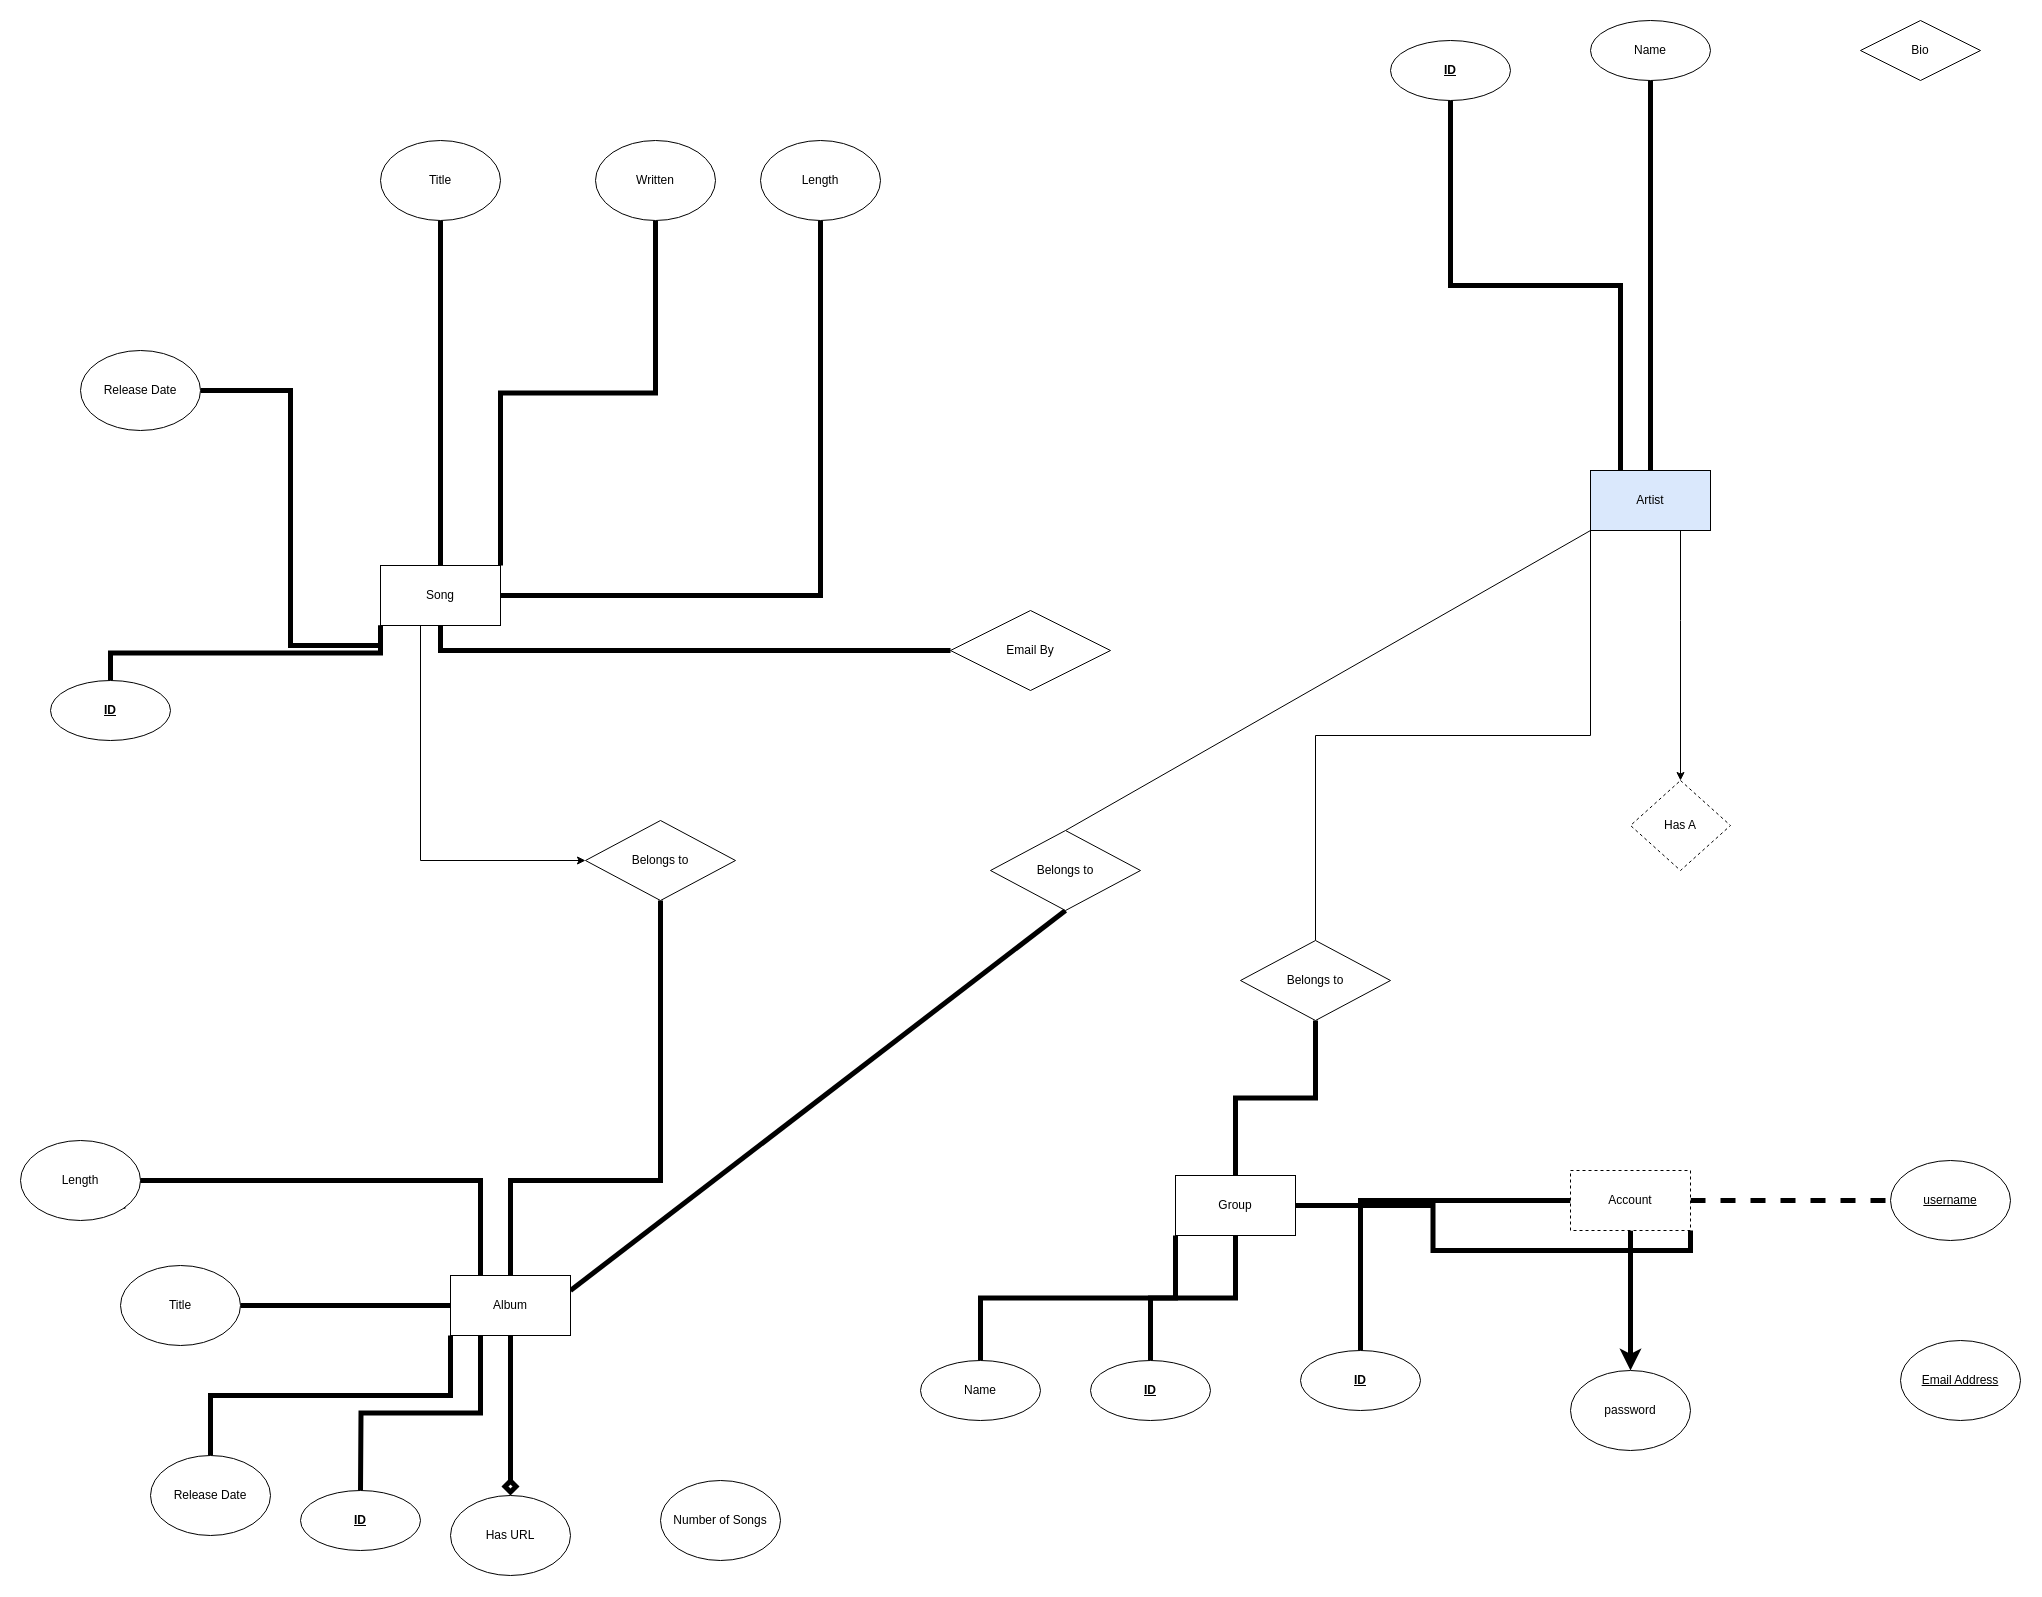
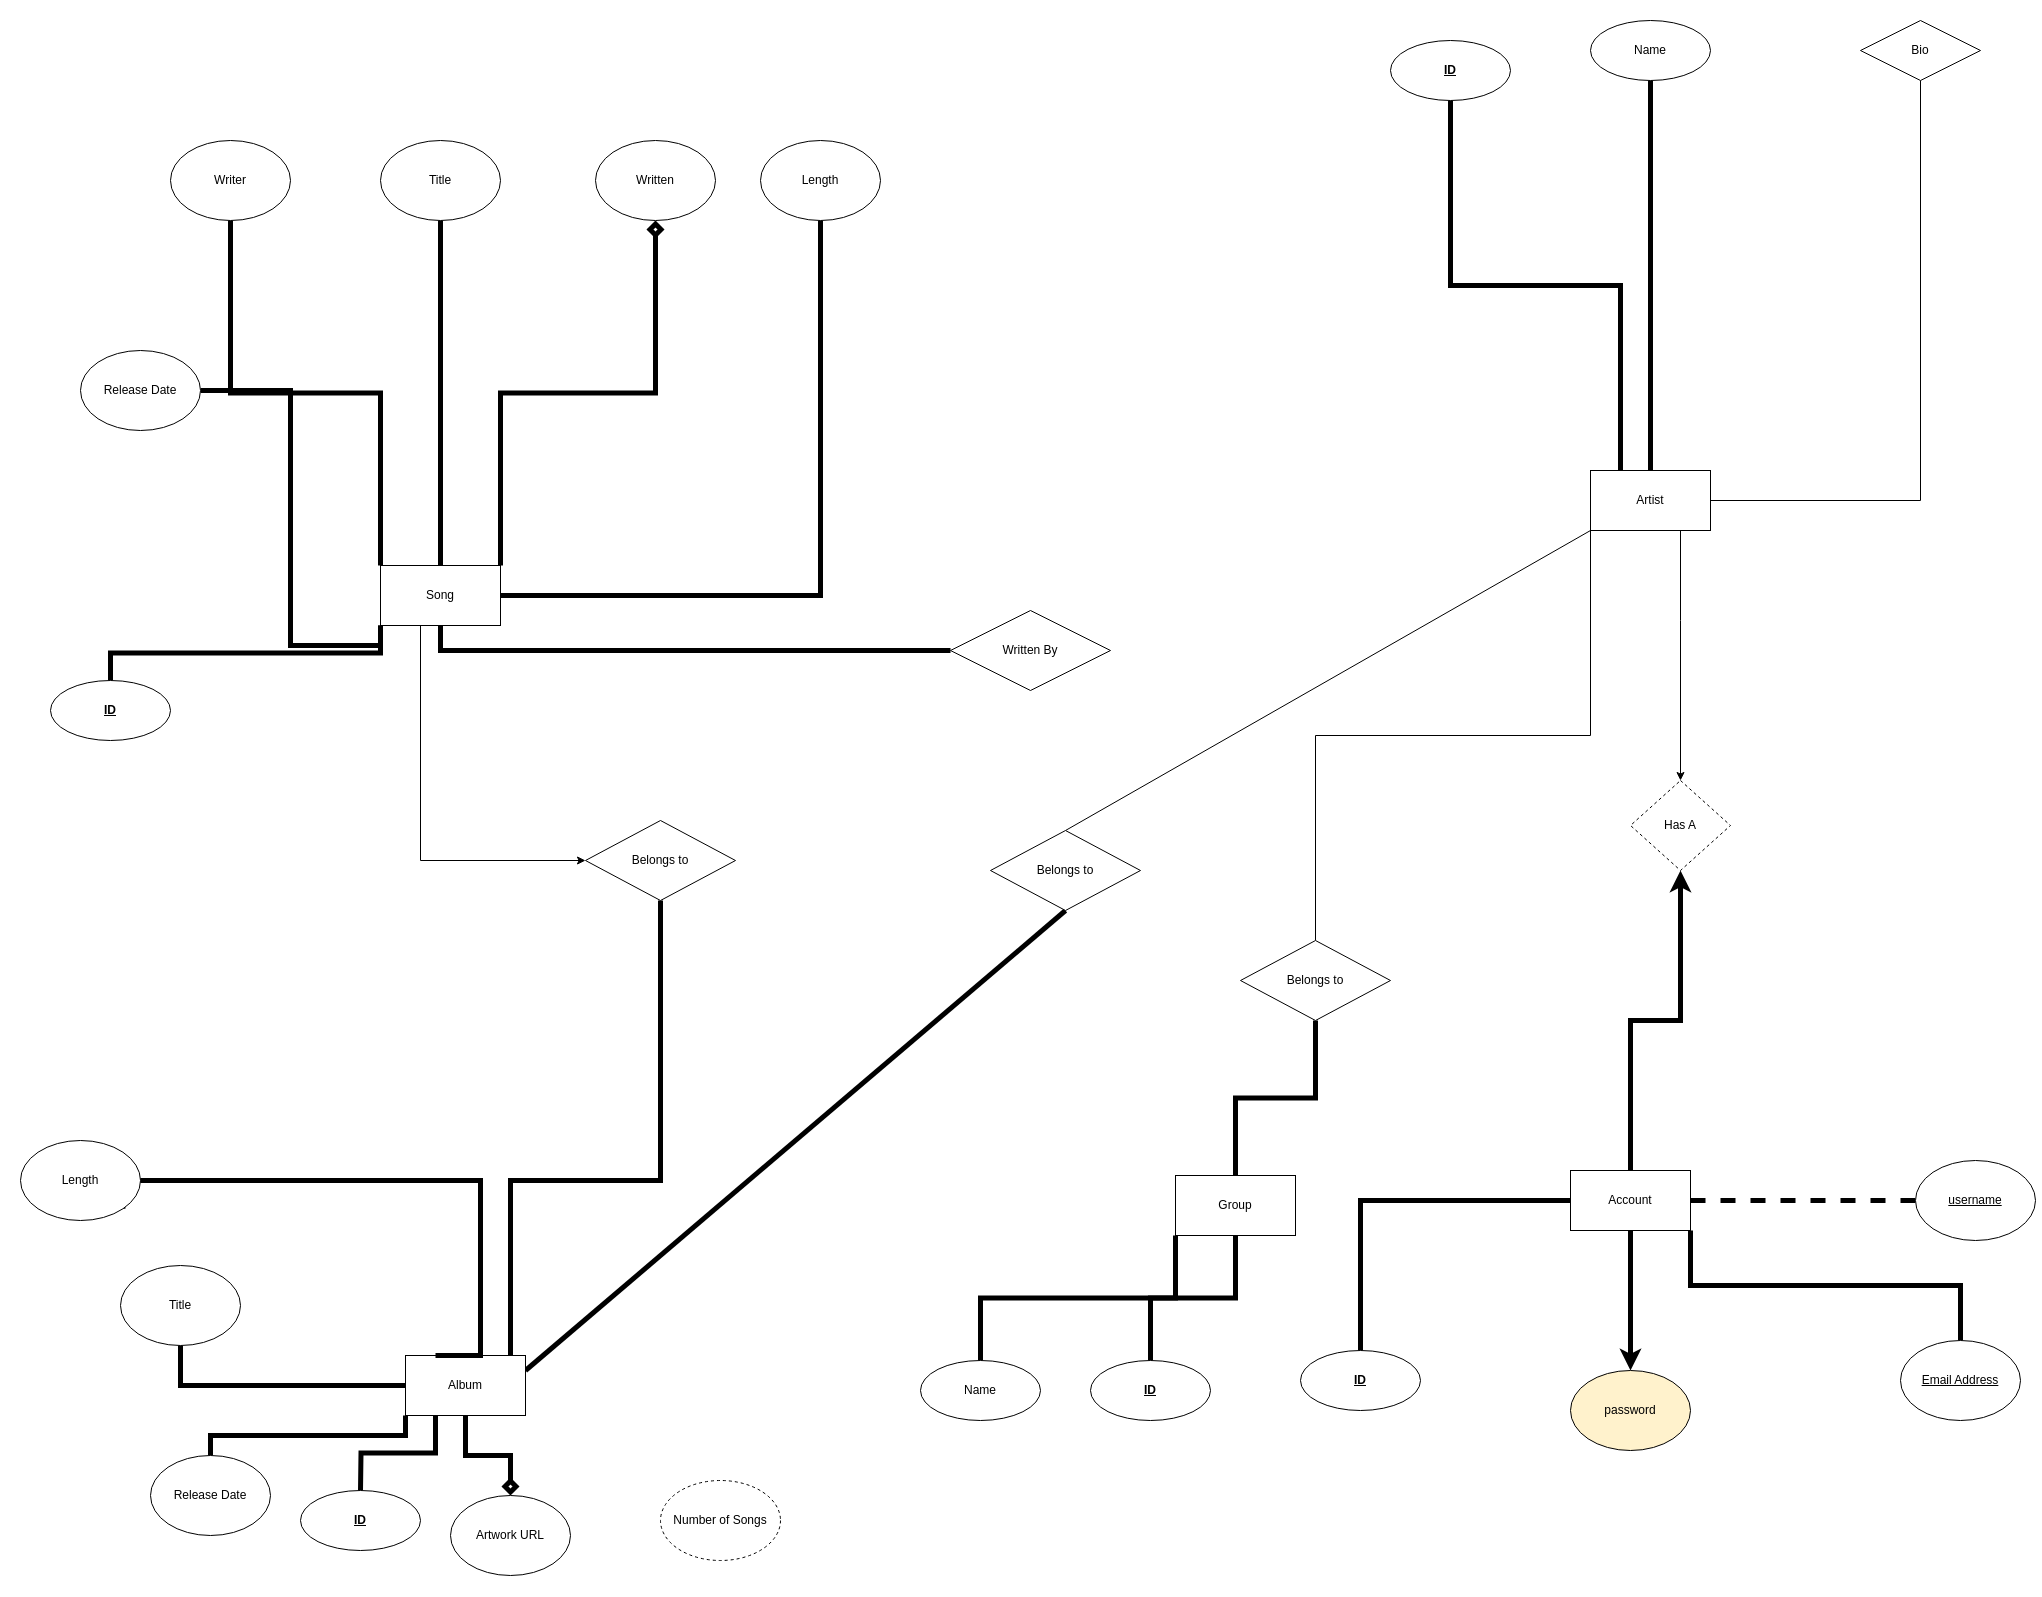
none -> (231, 181)
(656, 229) -> (656, 236)
none -> (306, 393)
none -> (1921, 396)
(1651, 501) -> (1651, 501)
(1031, 651) -> (1031, 651)
none -> (1649, 1021)
(1631, 1201) -> (1631, 1201)
(1951, 1201) -> (1976, 1201)
(1470, 1251) -> (1836, 1286)
(511, 1306) -> (466, 1386)
(1631, 1411) -> (1631, 1411)
(721, 1521) -> (721, 1521)
(511, 1536) -> (511, 1536)
